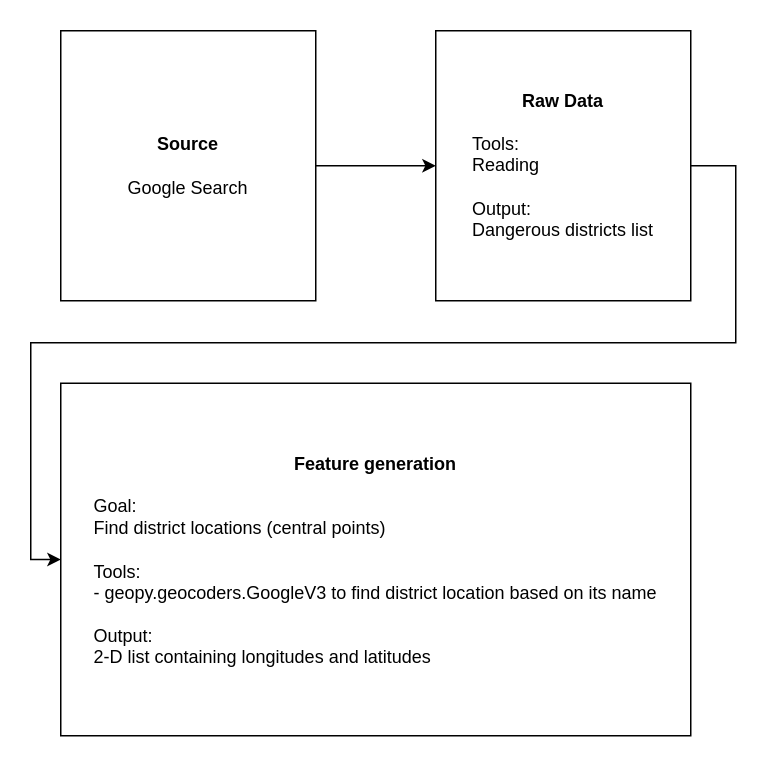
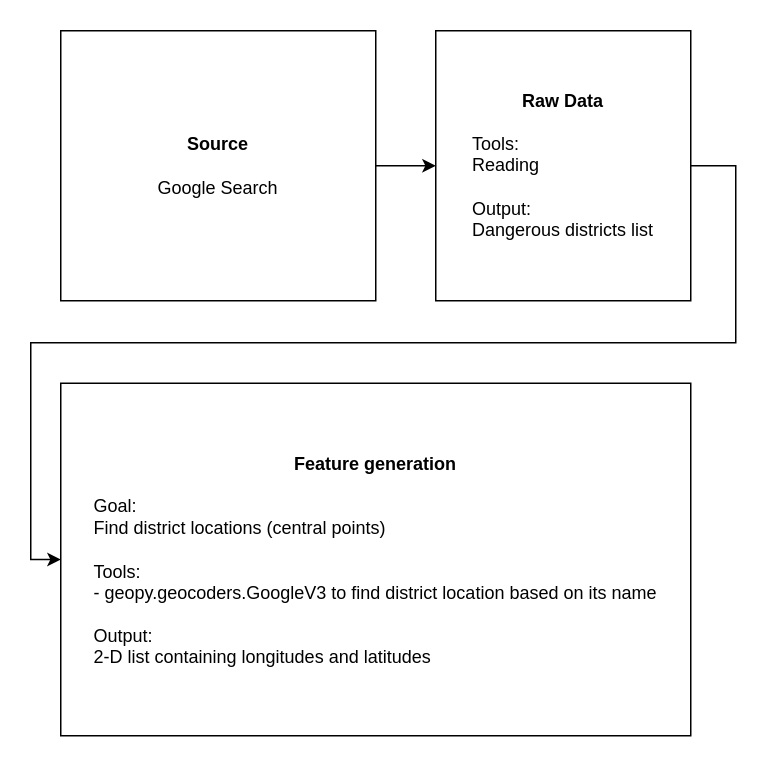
(188, 166) -> (218, 166)
